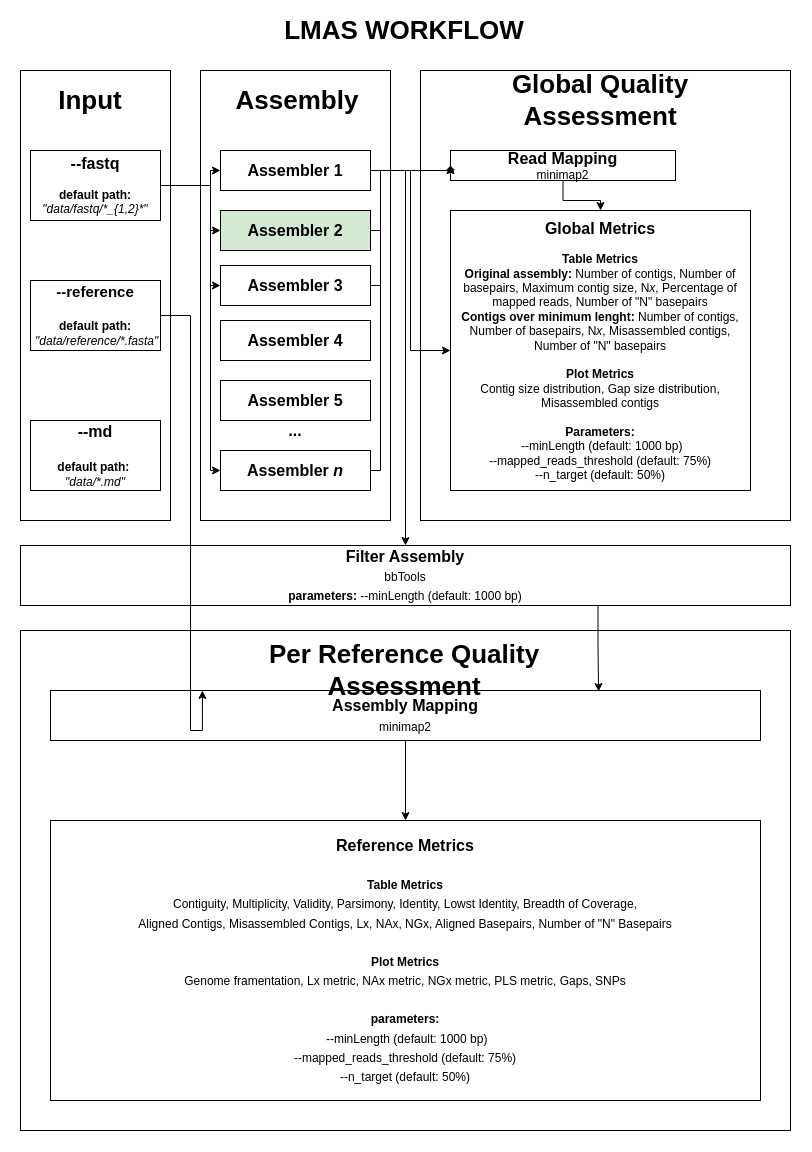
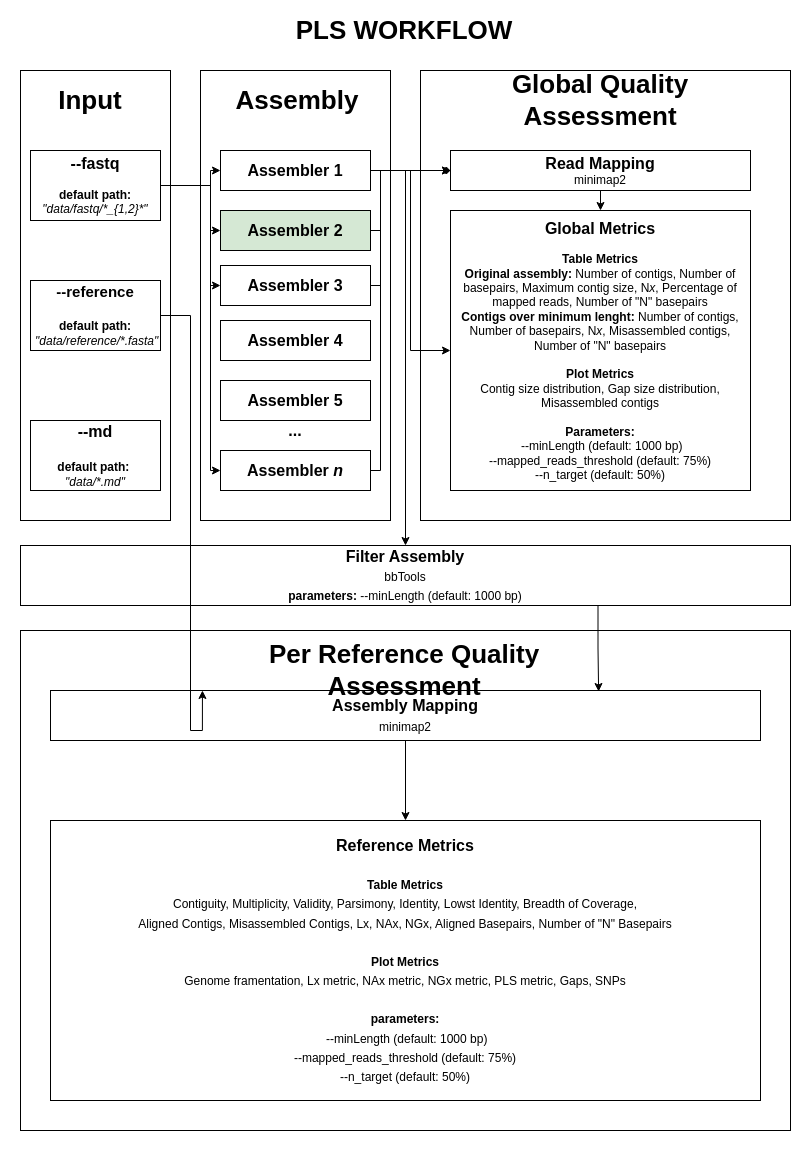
(405, 31) -> (405, 31)
(563, 166) -> (601, 171)
